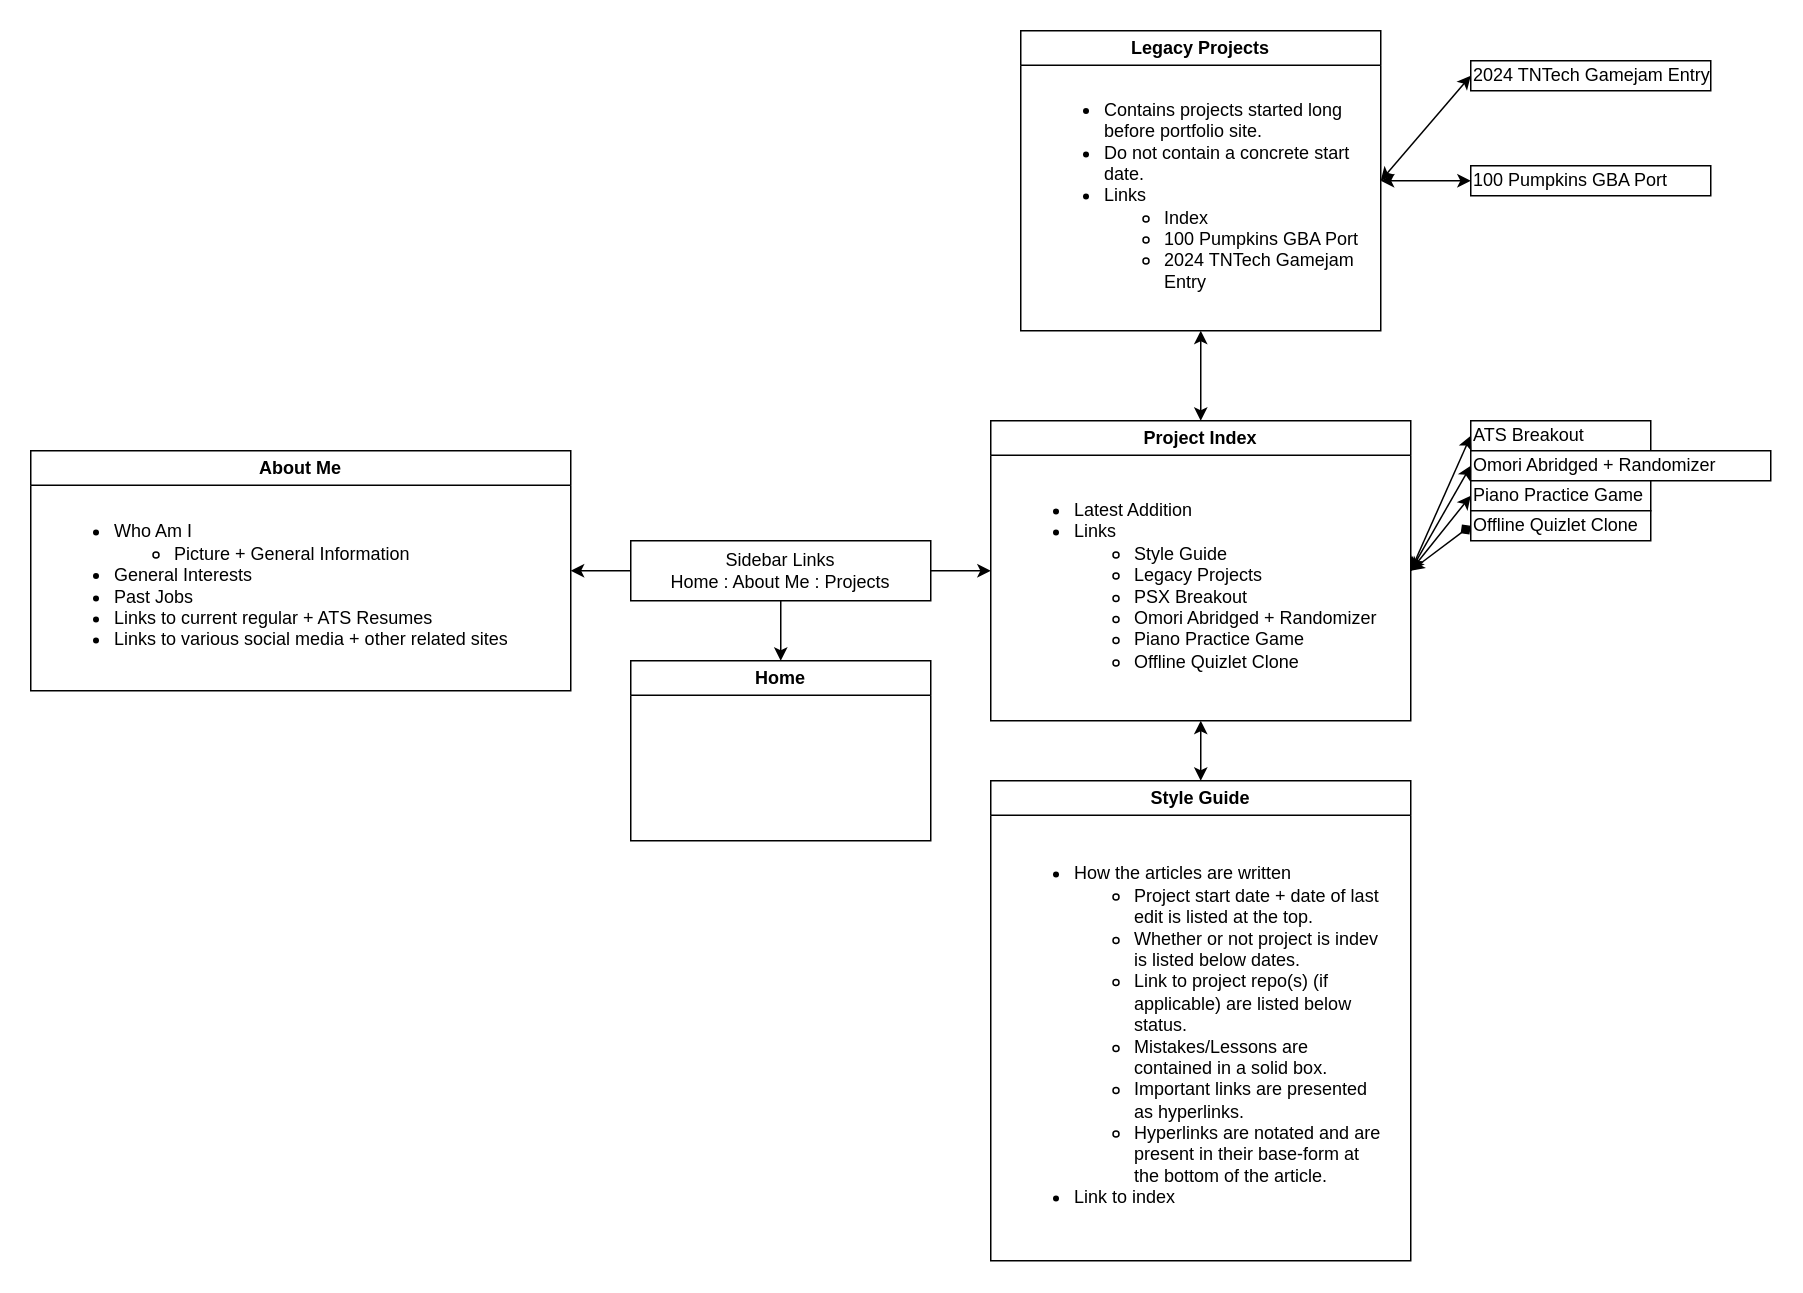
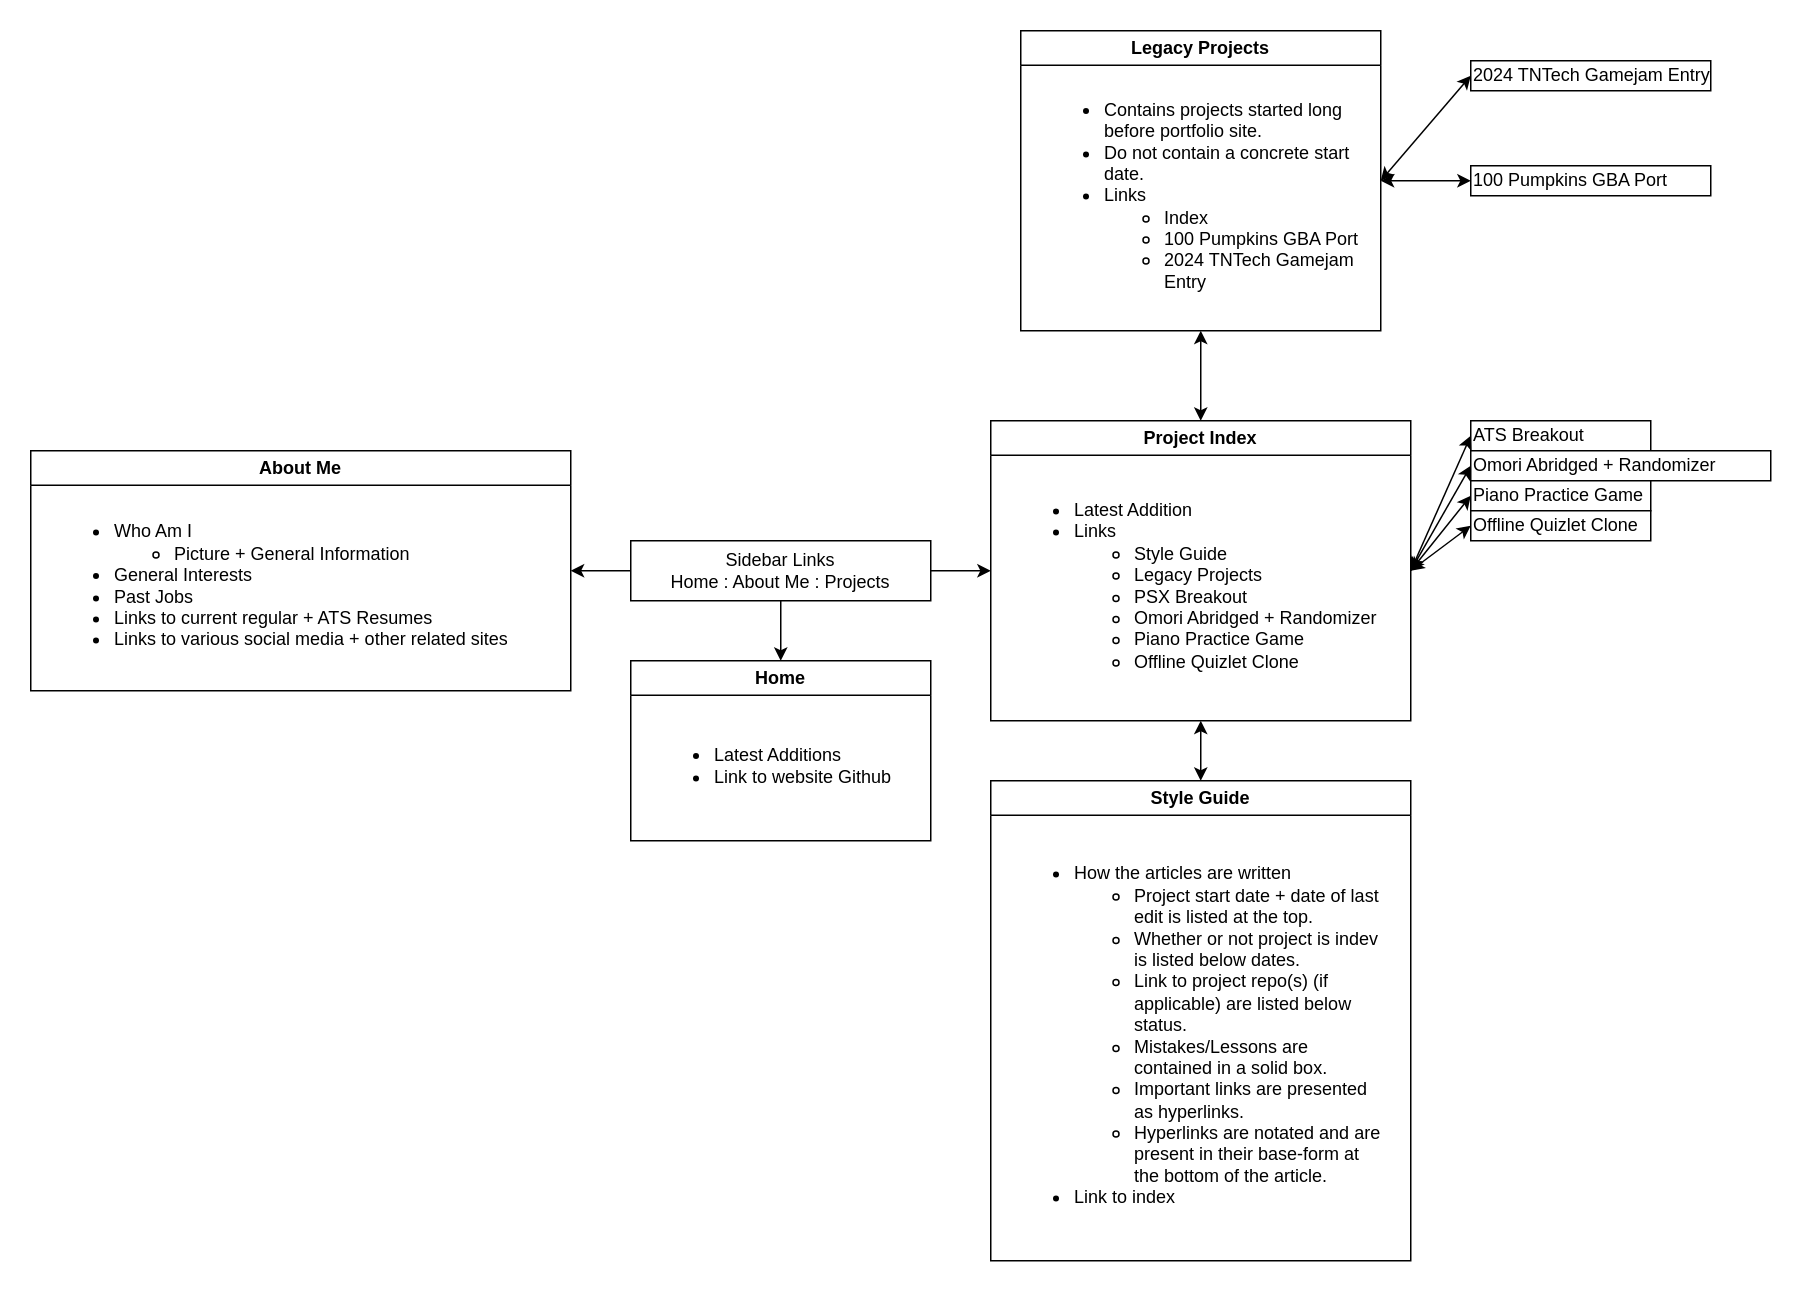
(1461, 533) -> (1461, 533)
none -> (781, 766)
